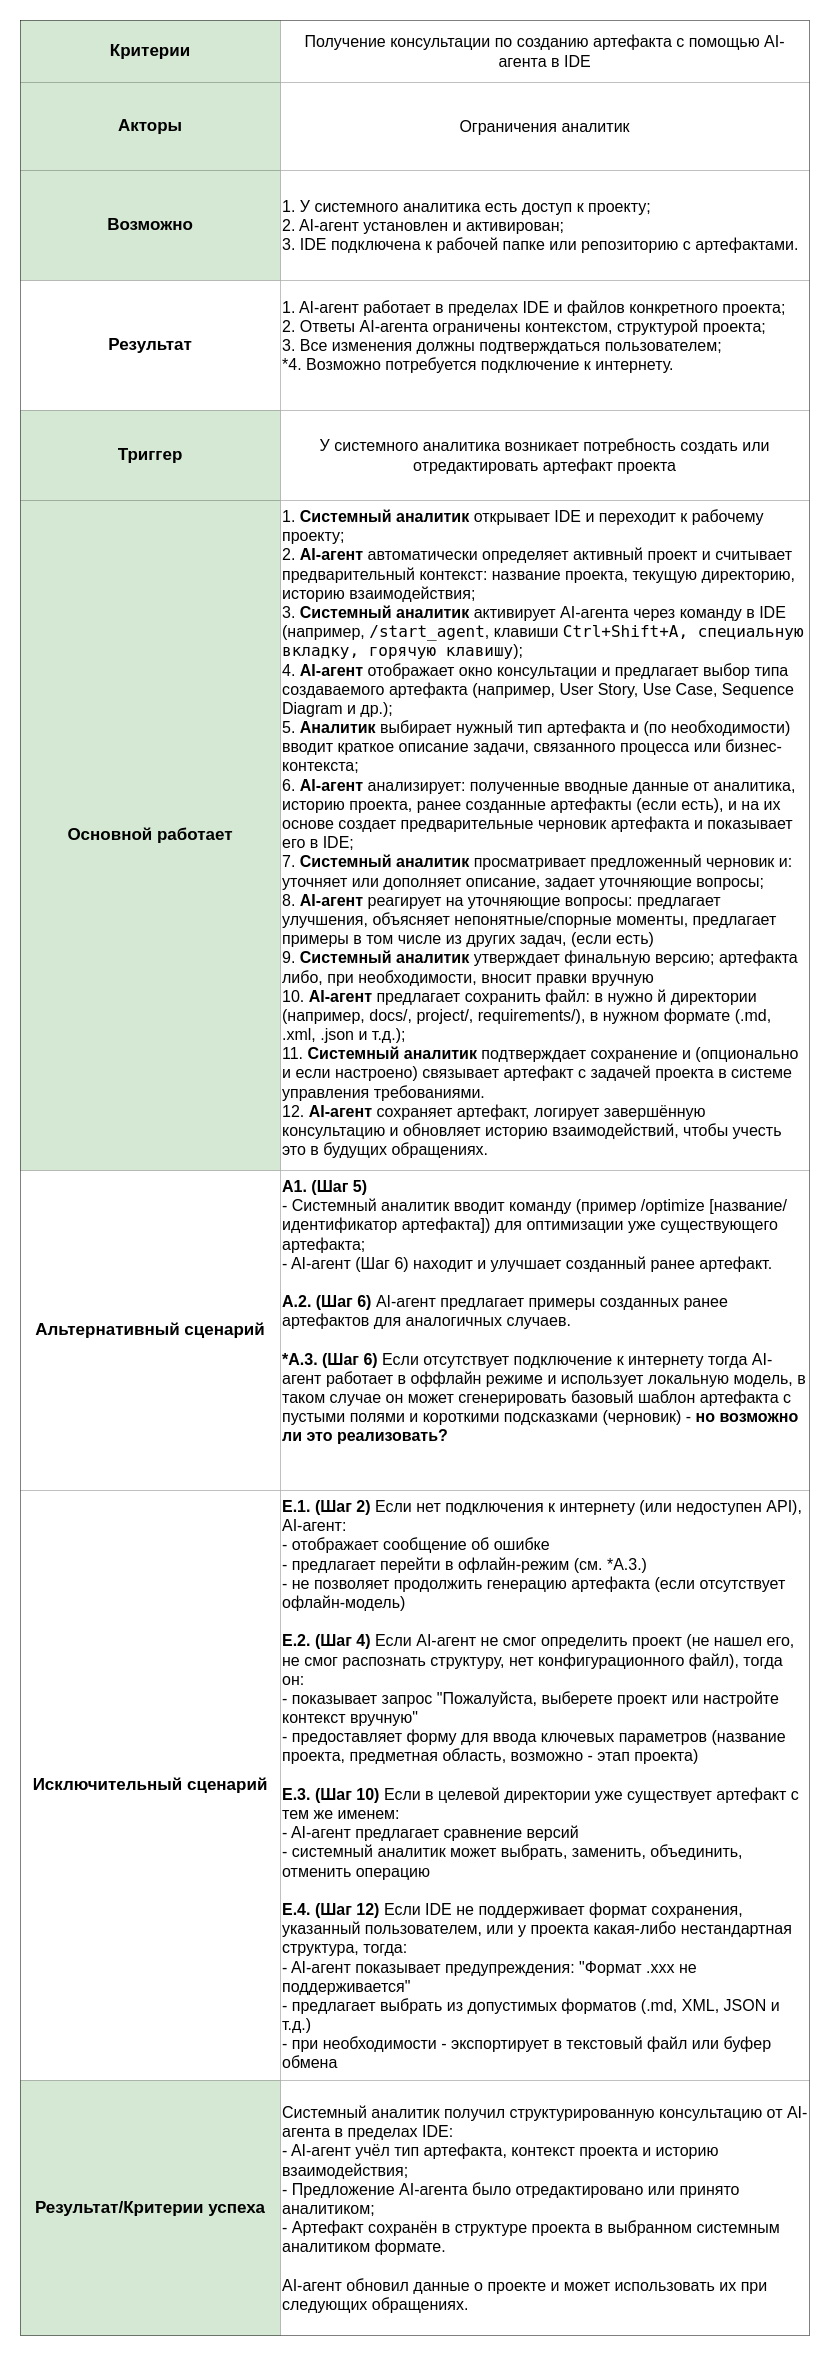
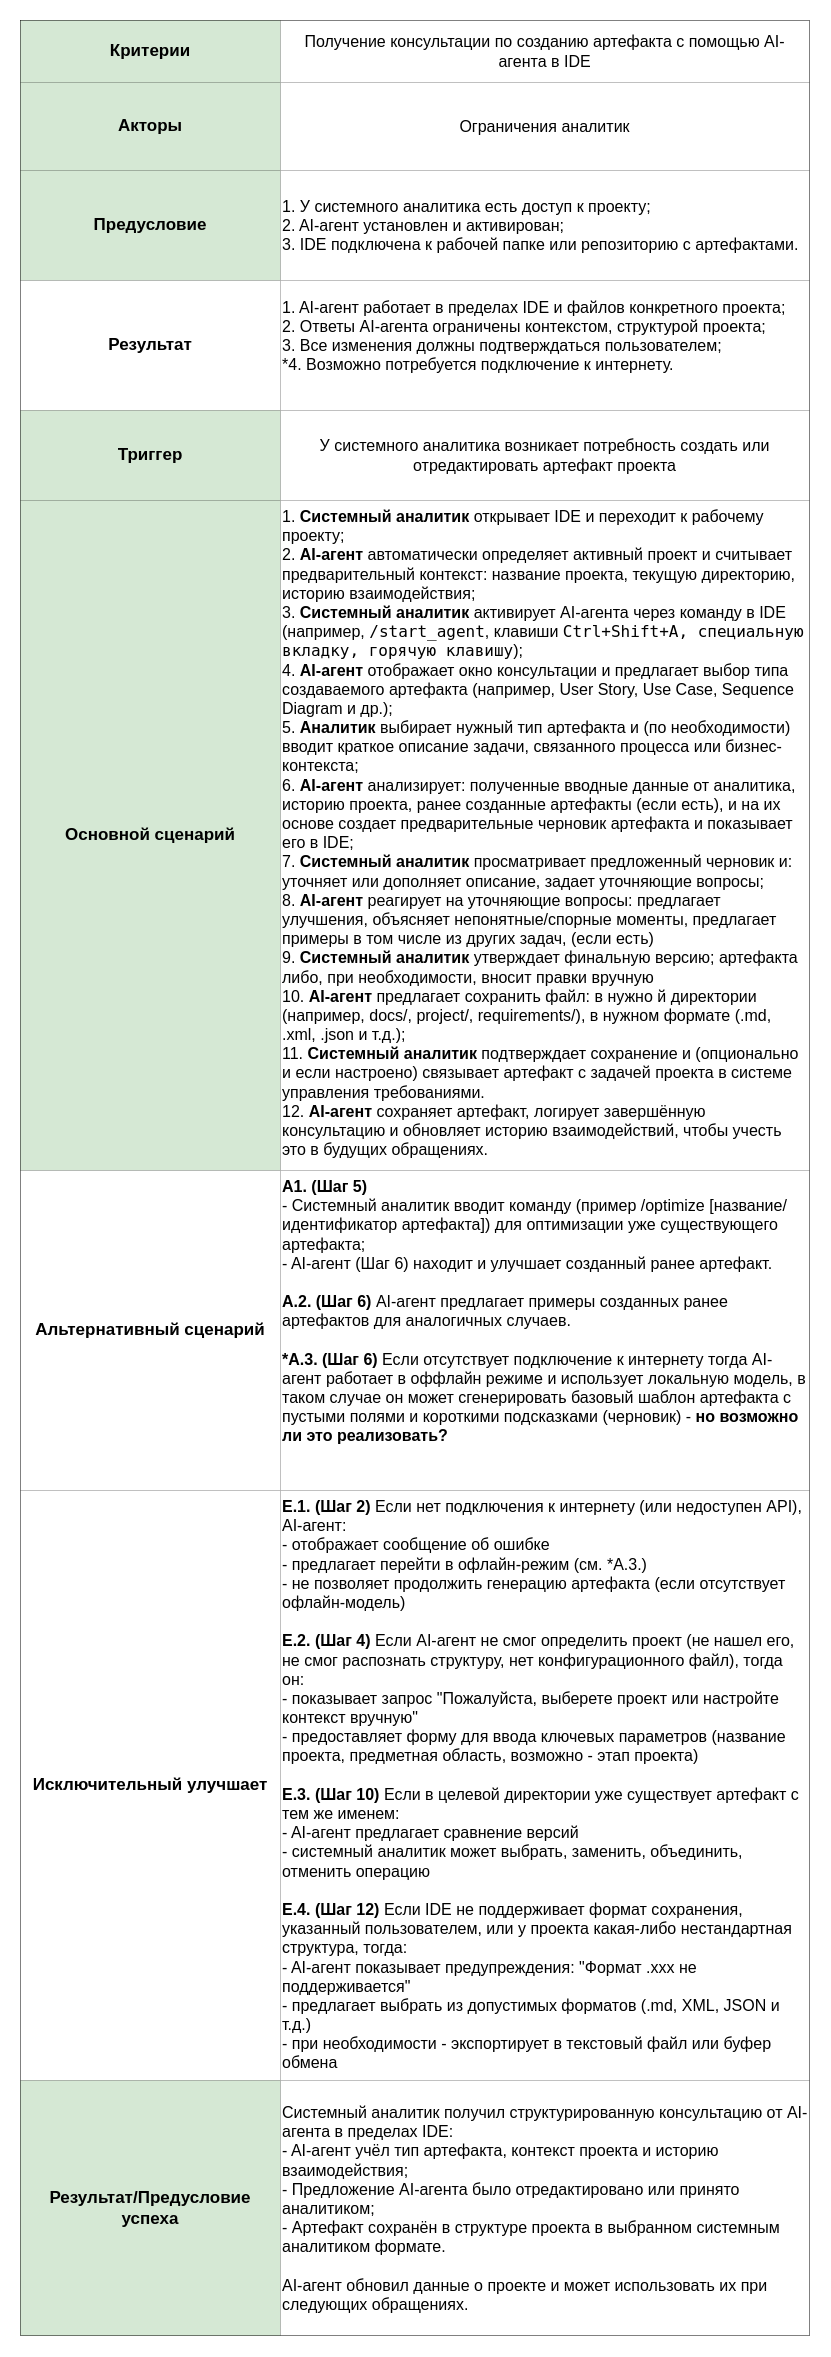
(151, 226) -> (151, 226)
(151, 836) -> (151, 836)
(151, 1786) -> (151, 1786)
(151, 2209) -> (151, 2209)
